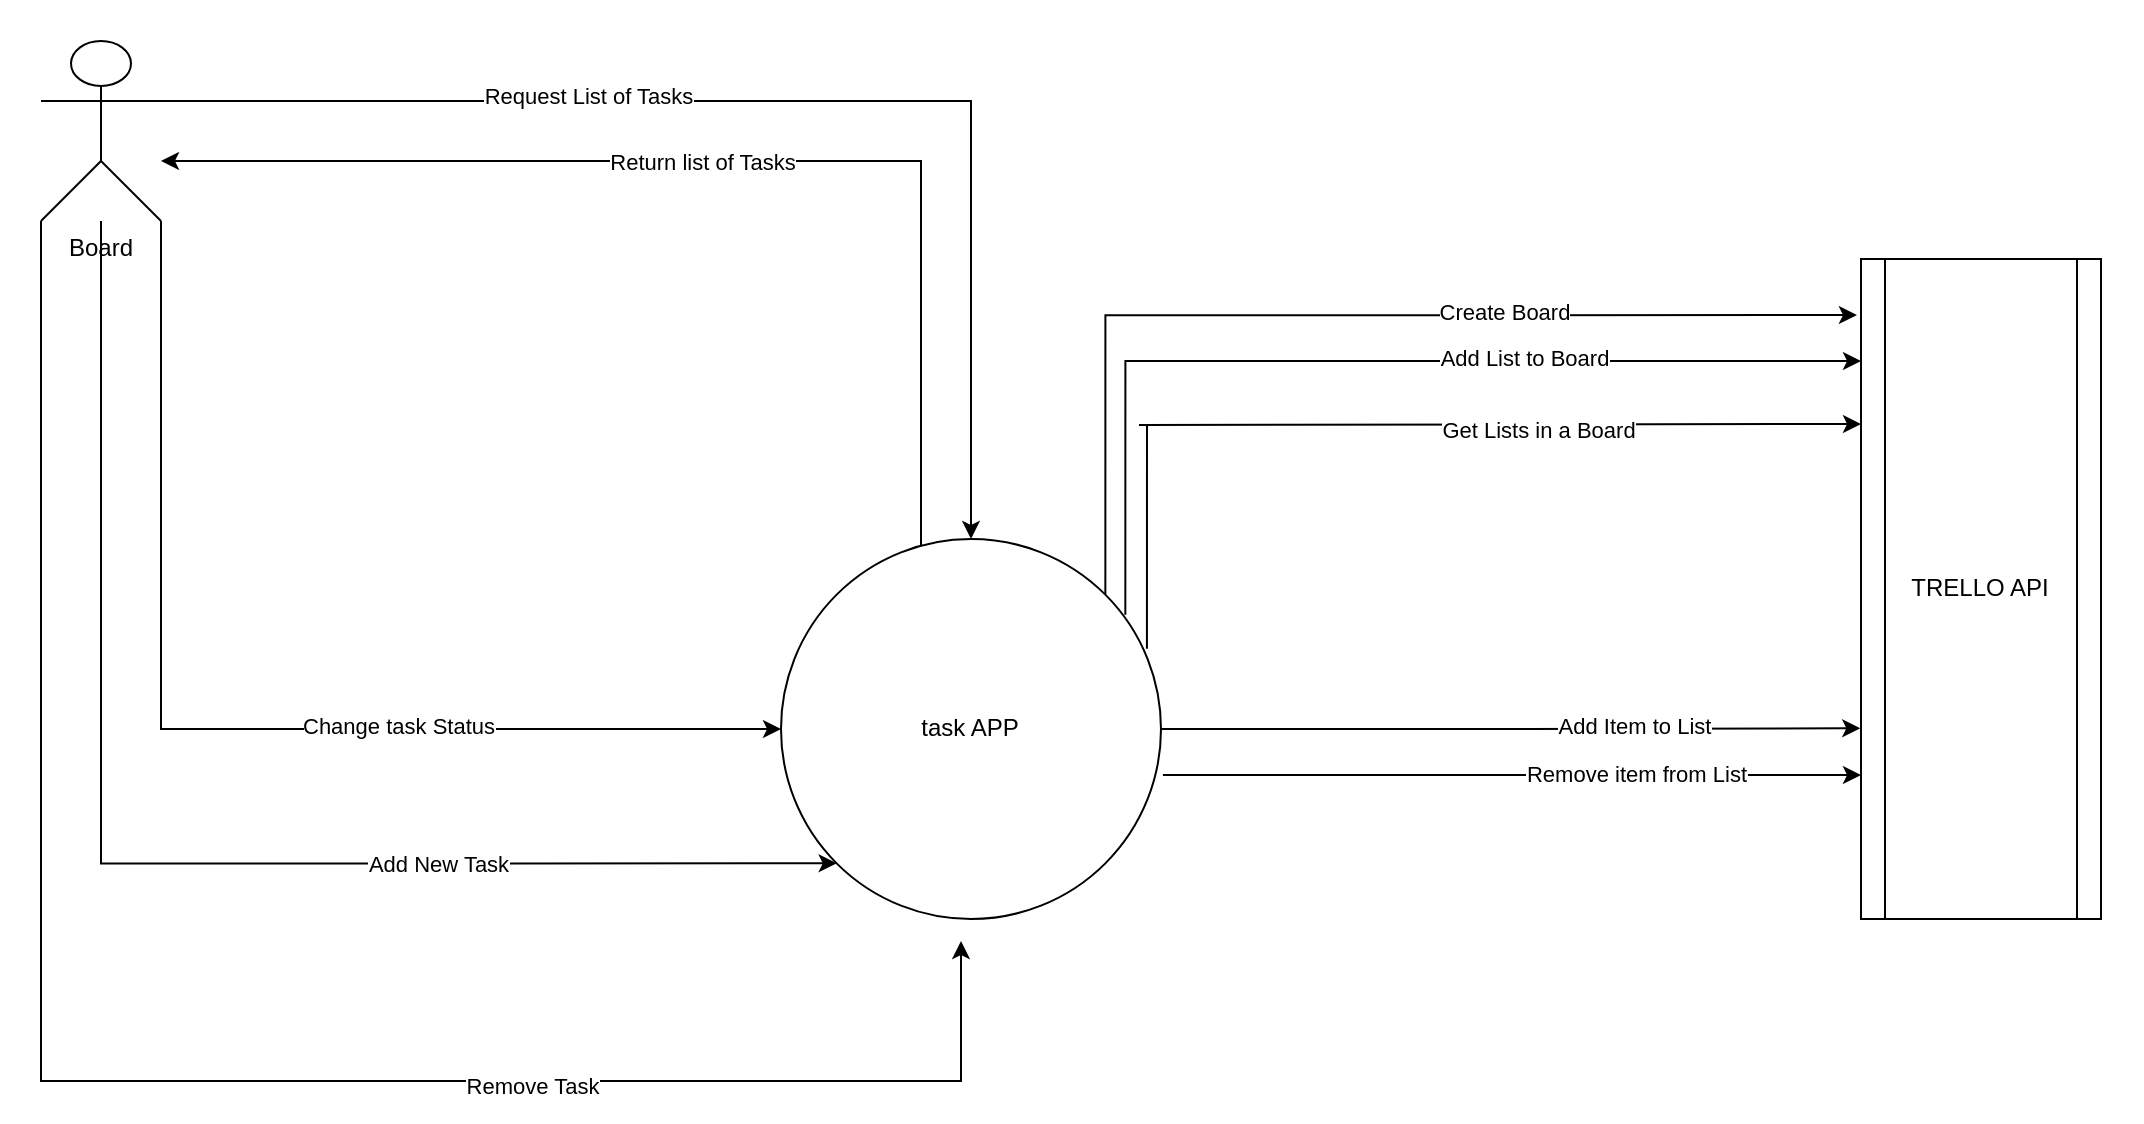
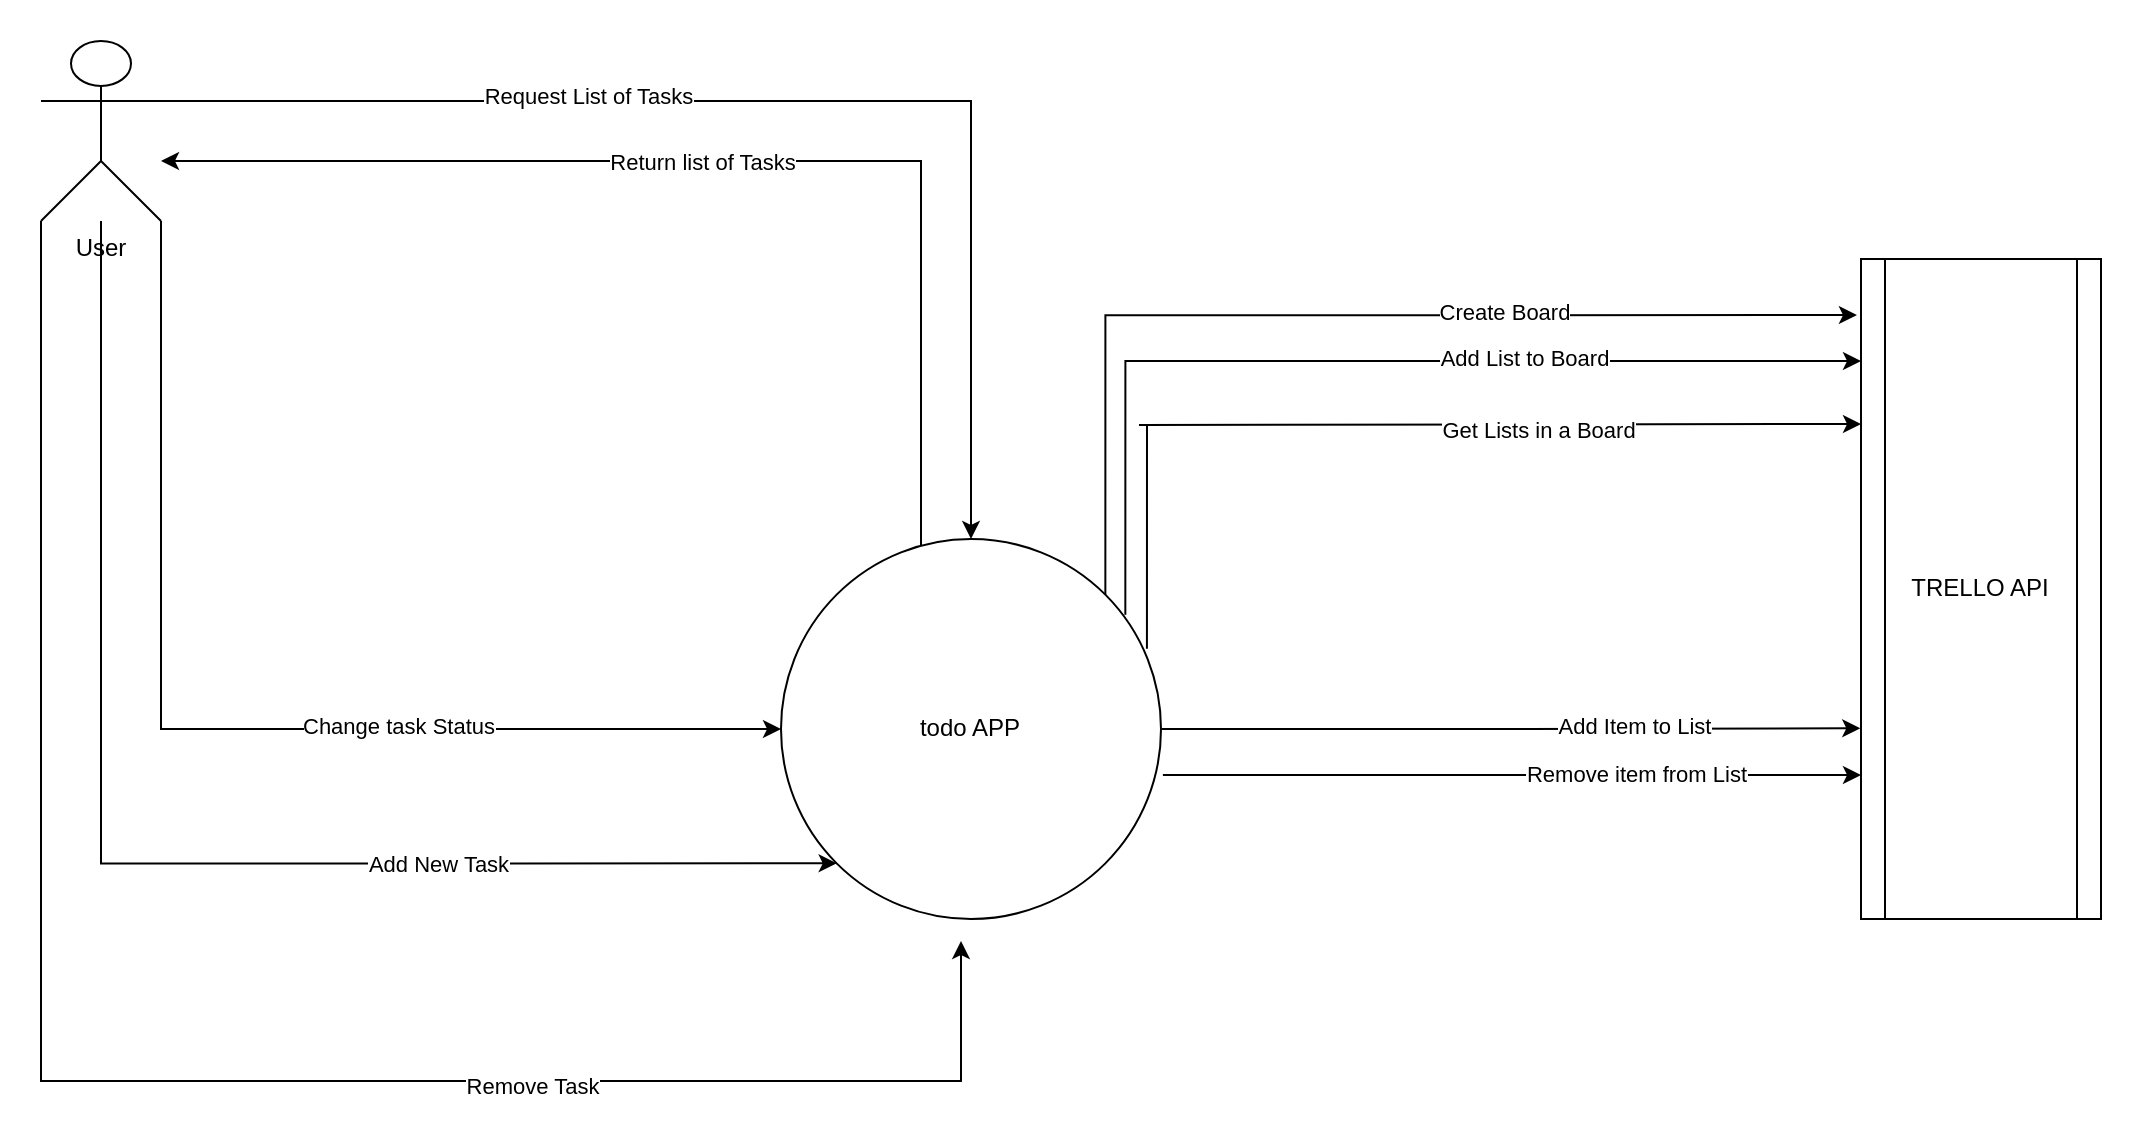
(102, 249) -> (102, 249)
(971, 729) -> (971, 729)
